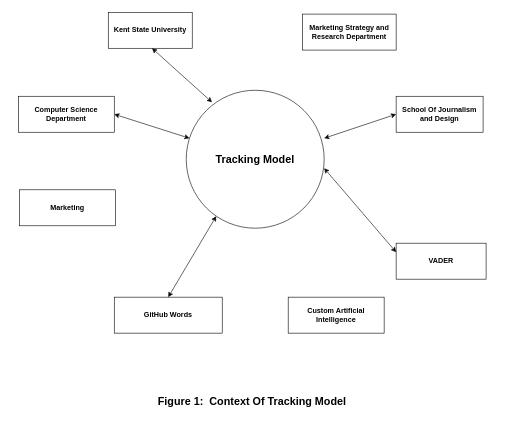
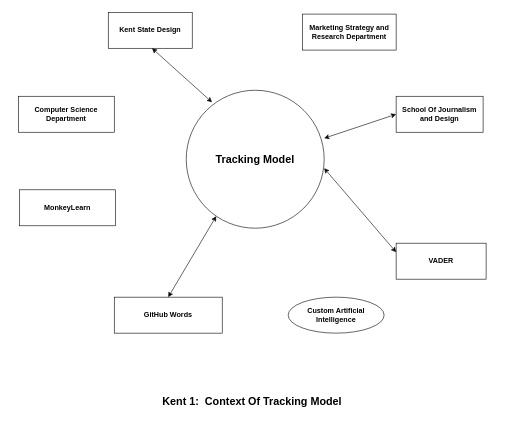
(150, 30) -> (150, 30)
(151, 126) -> none
(68, 208) -> (68, 208)
(336, 315) -> (336, 315)
(252, 402) -> (252, 402)
